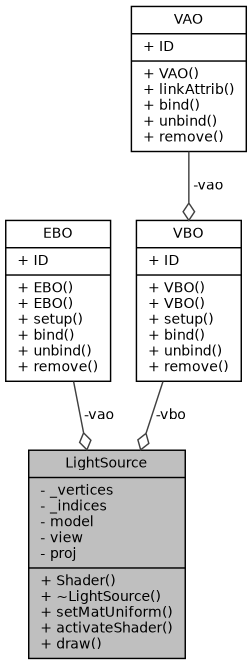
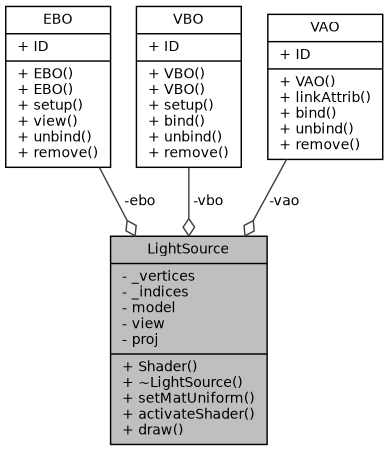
(189, 177) -> (270, 190)
(46, 335) -> (48, 121)
(98, 416) -> (138, 202)
